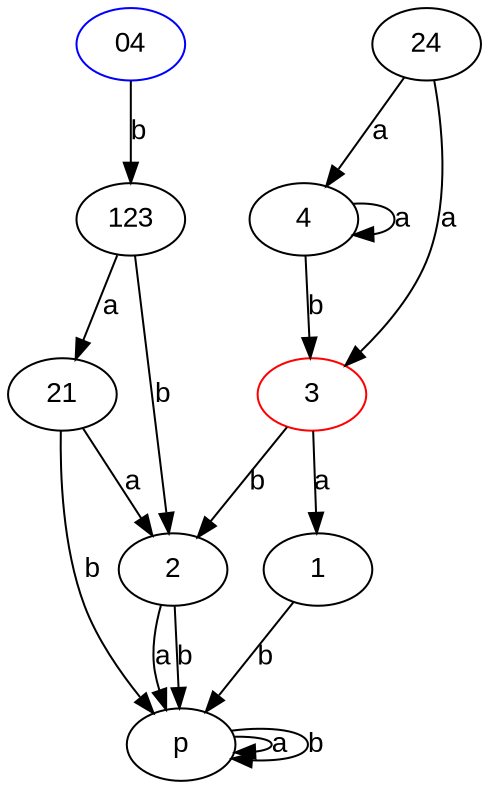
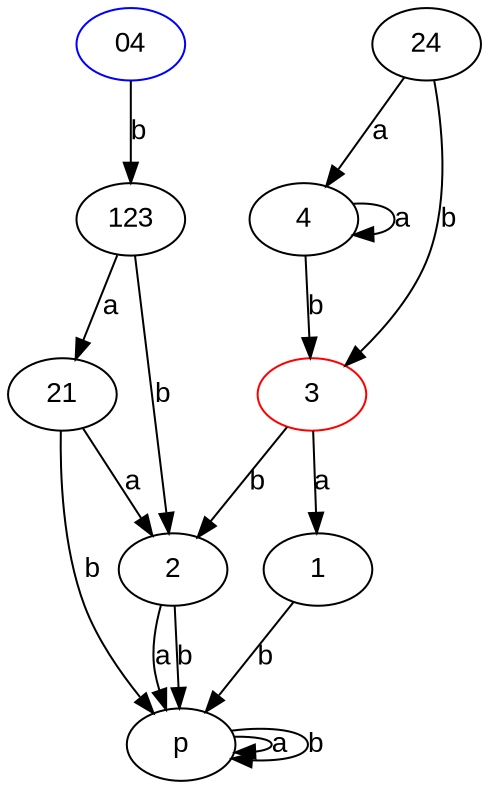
(449, 219) -> (449, 219)
